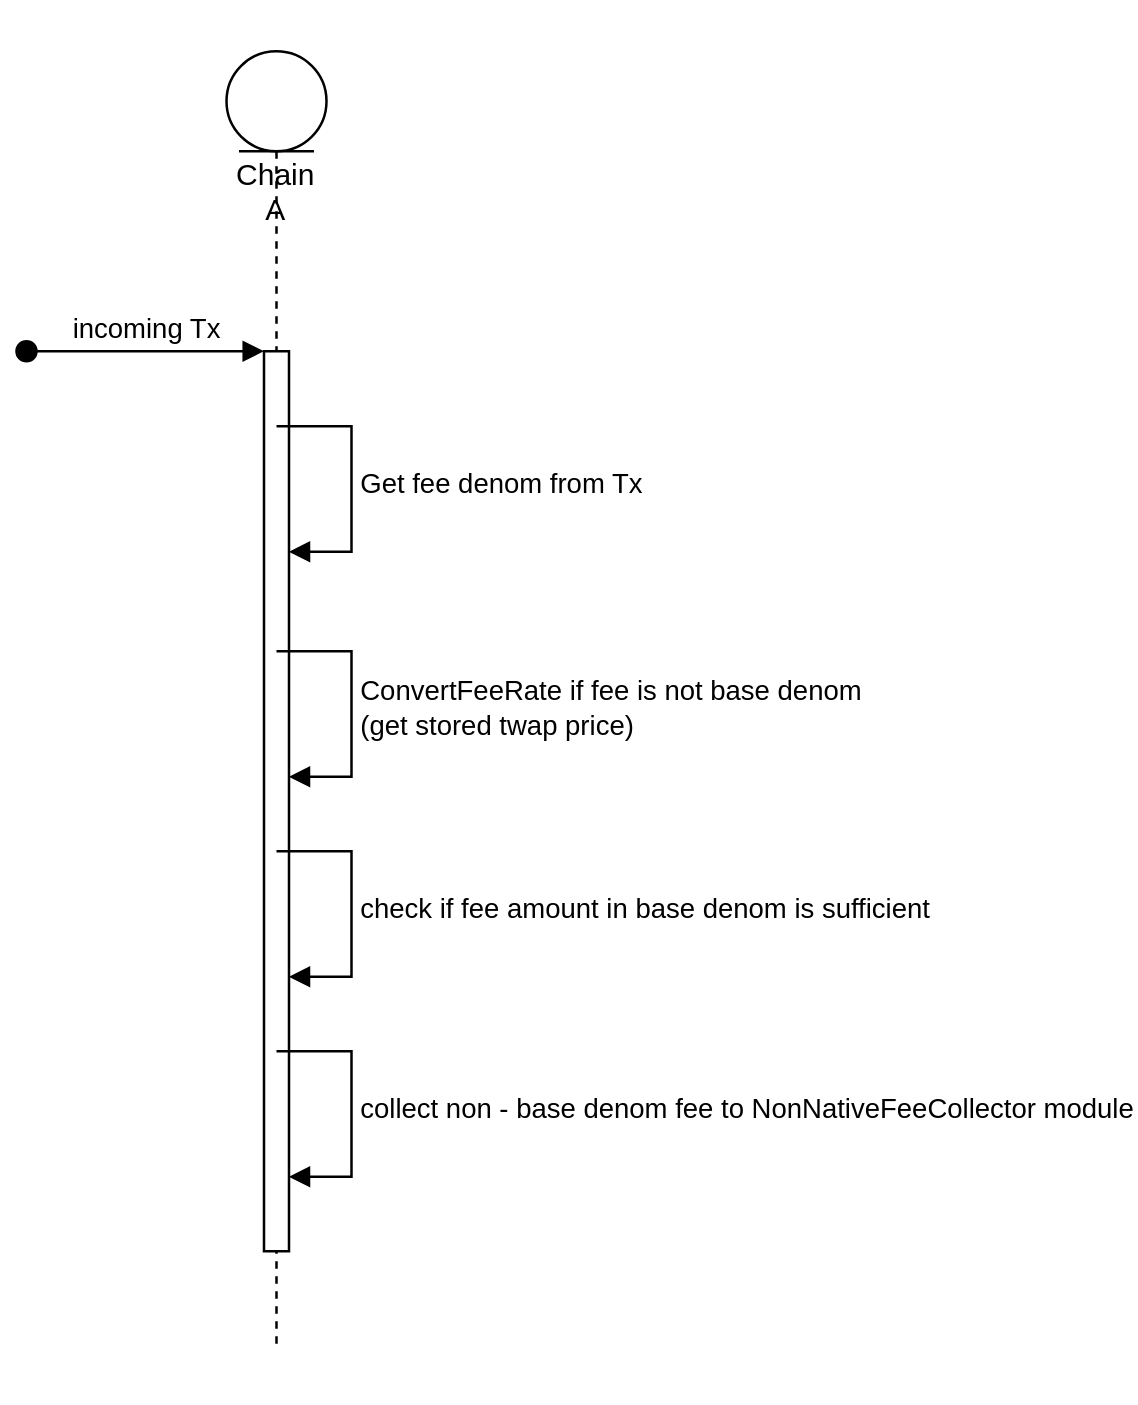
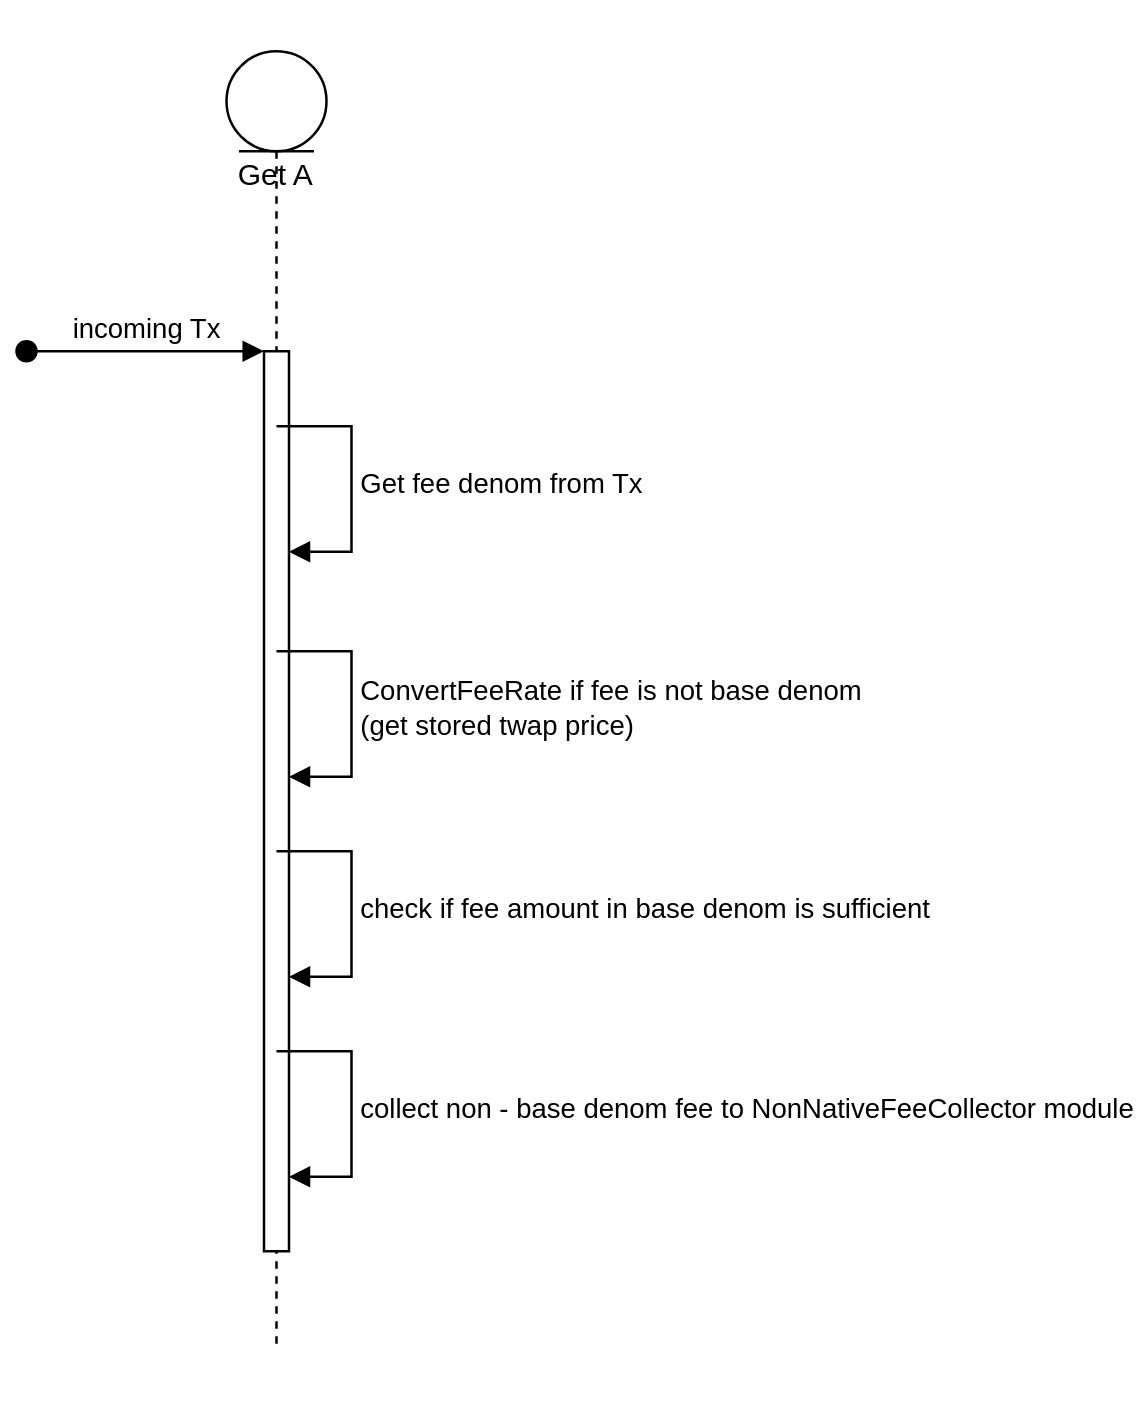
(276, 195) -> (276, 177)
